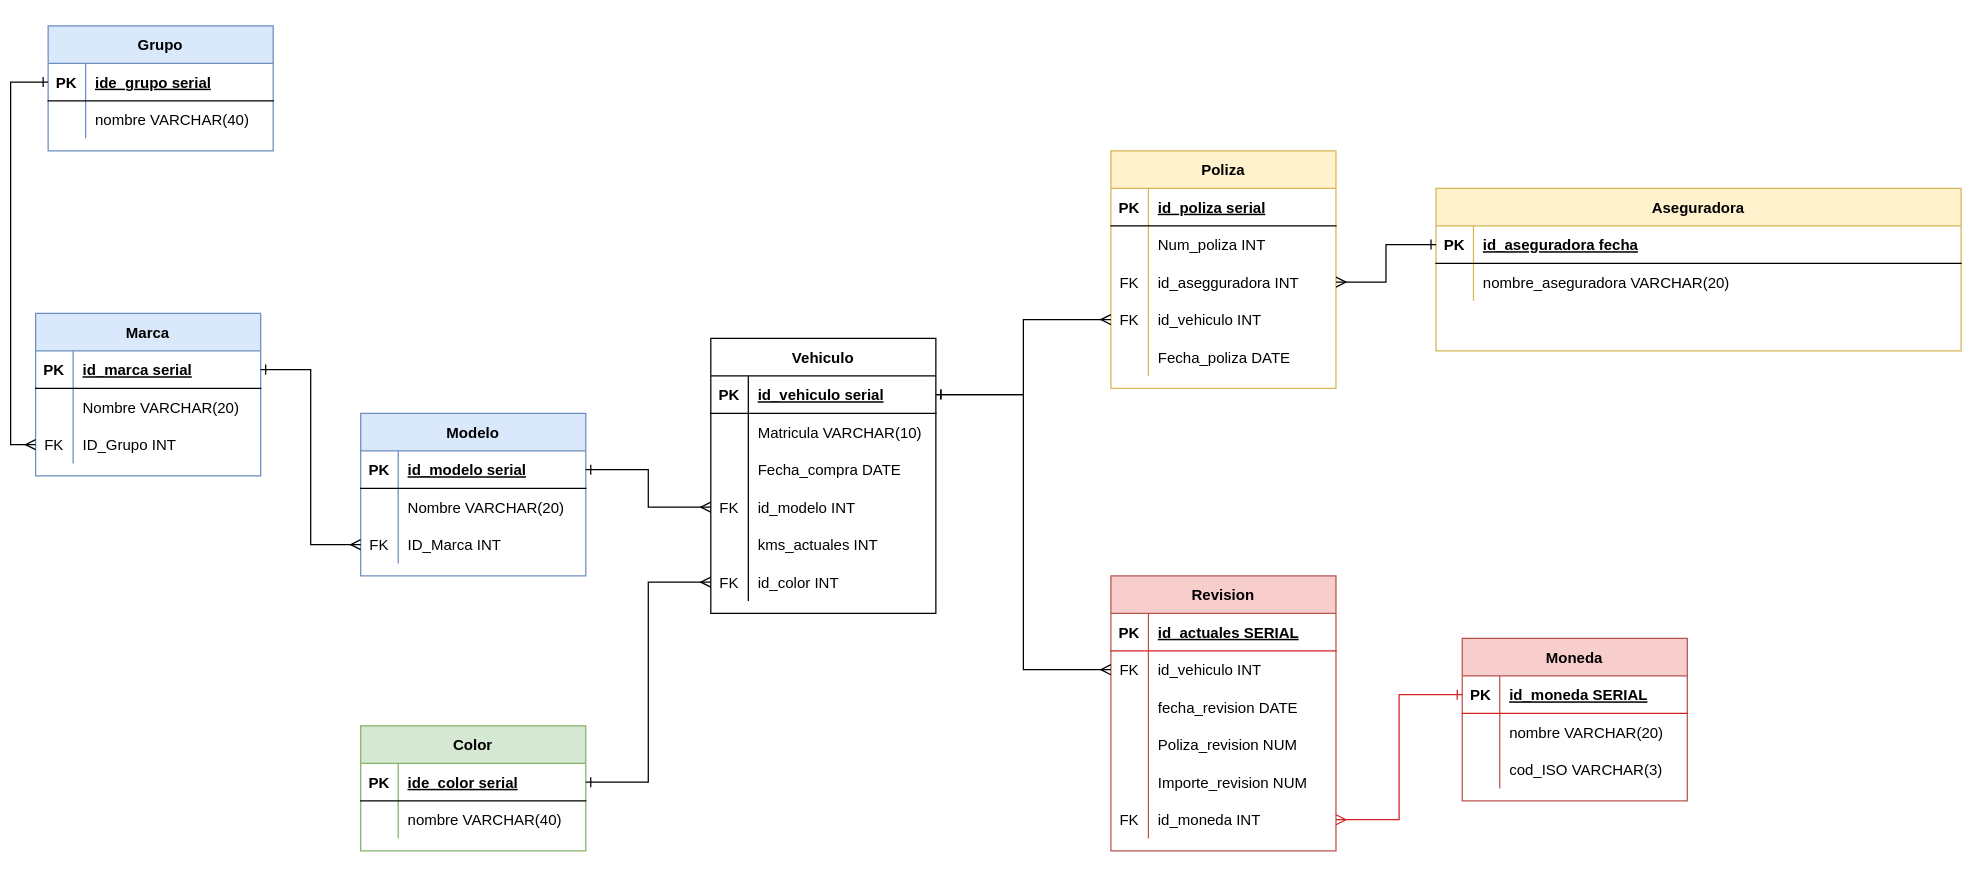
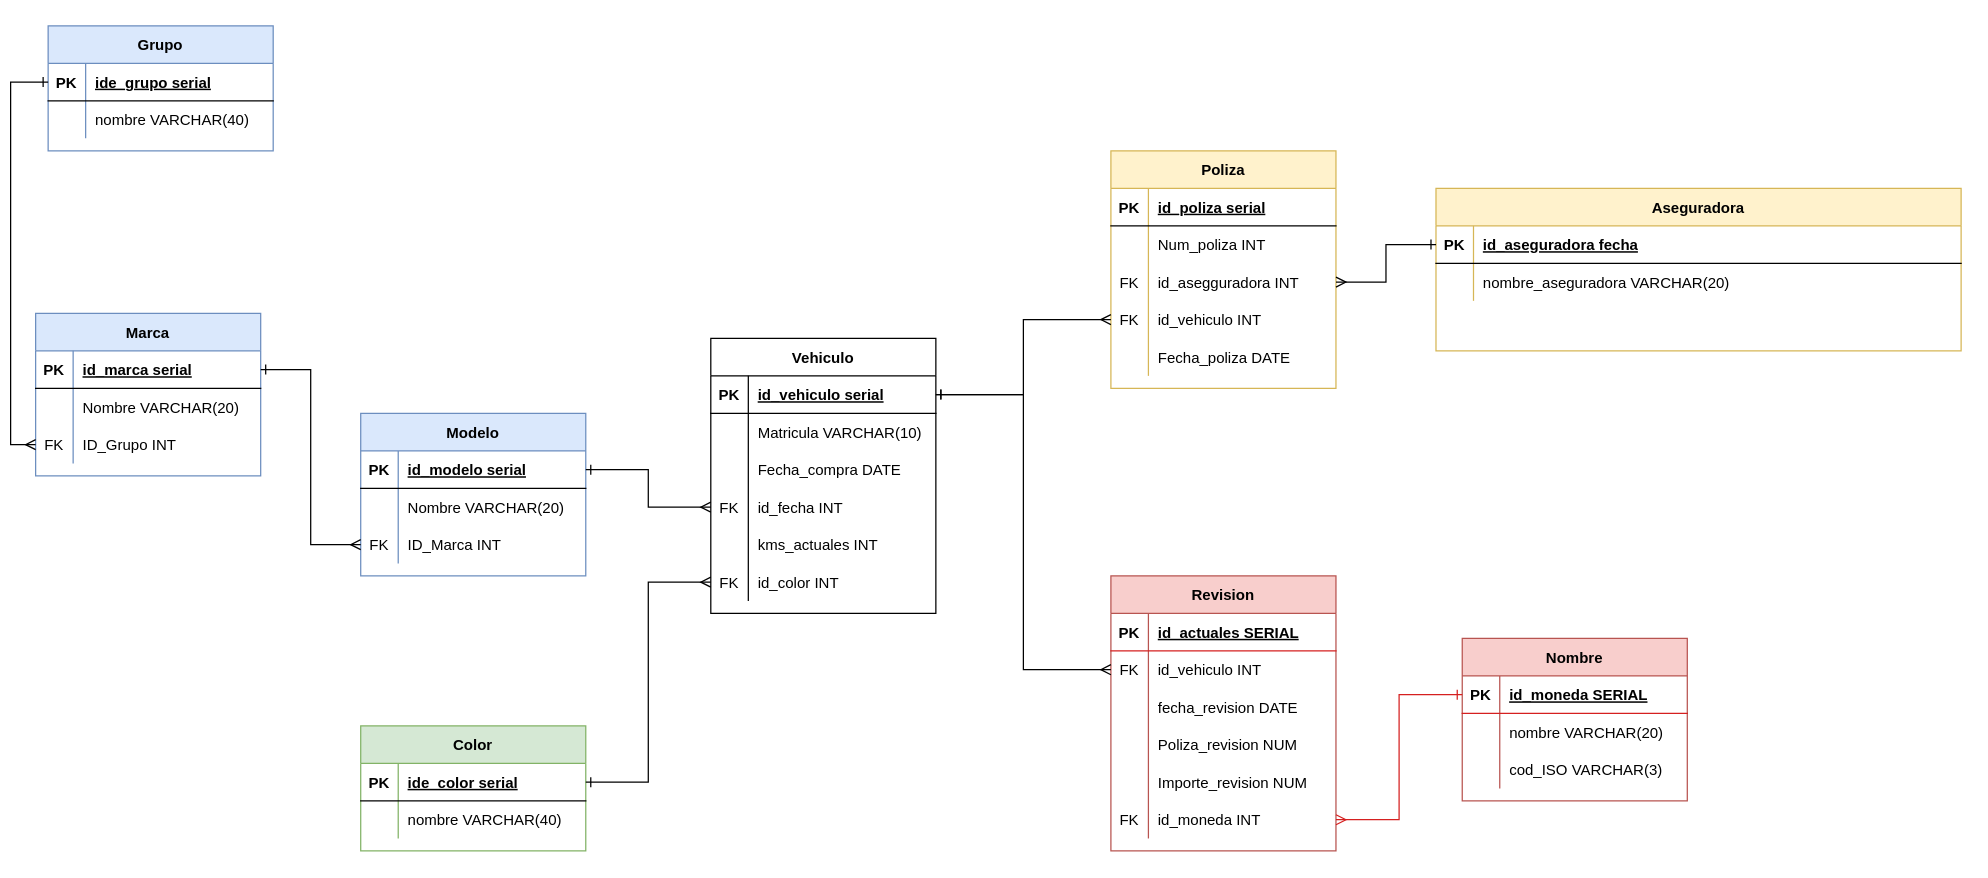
(806, 508) -> (804, 508)
(1574, 658) -> (1574, 658)
